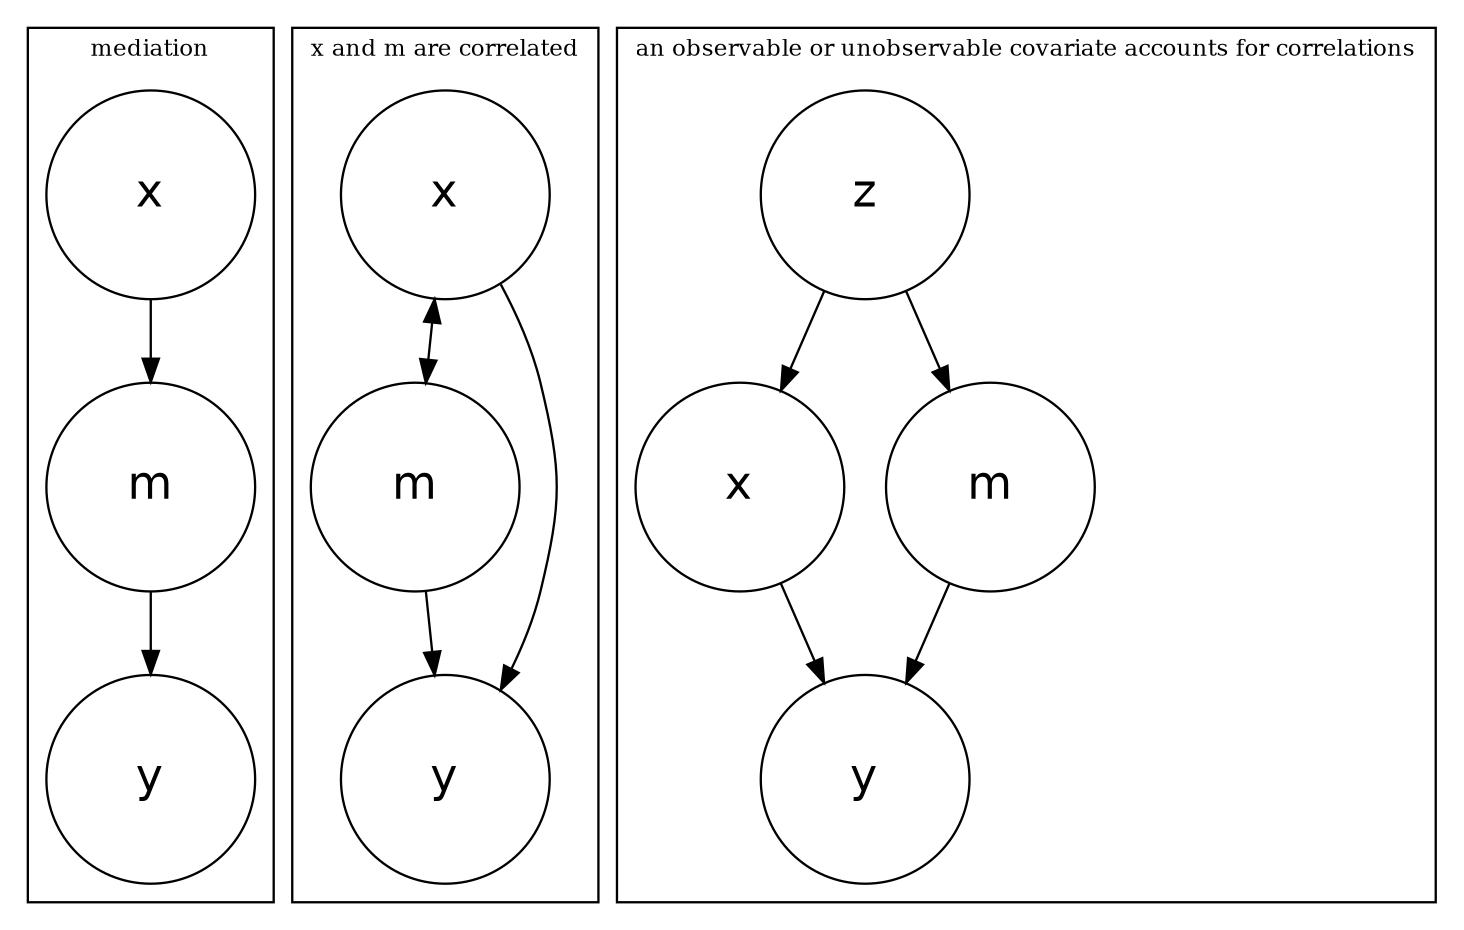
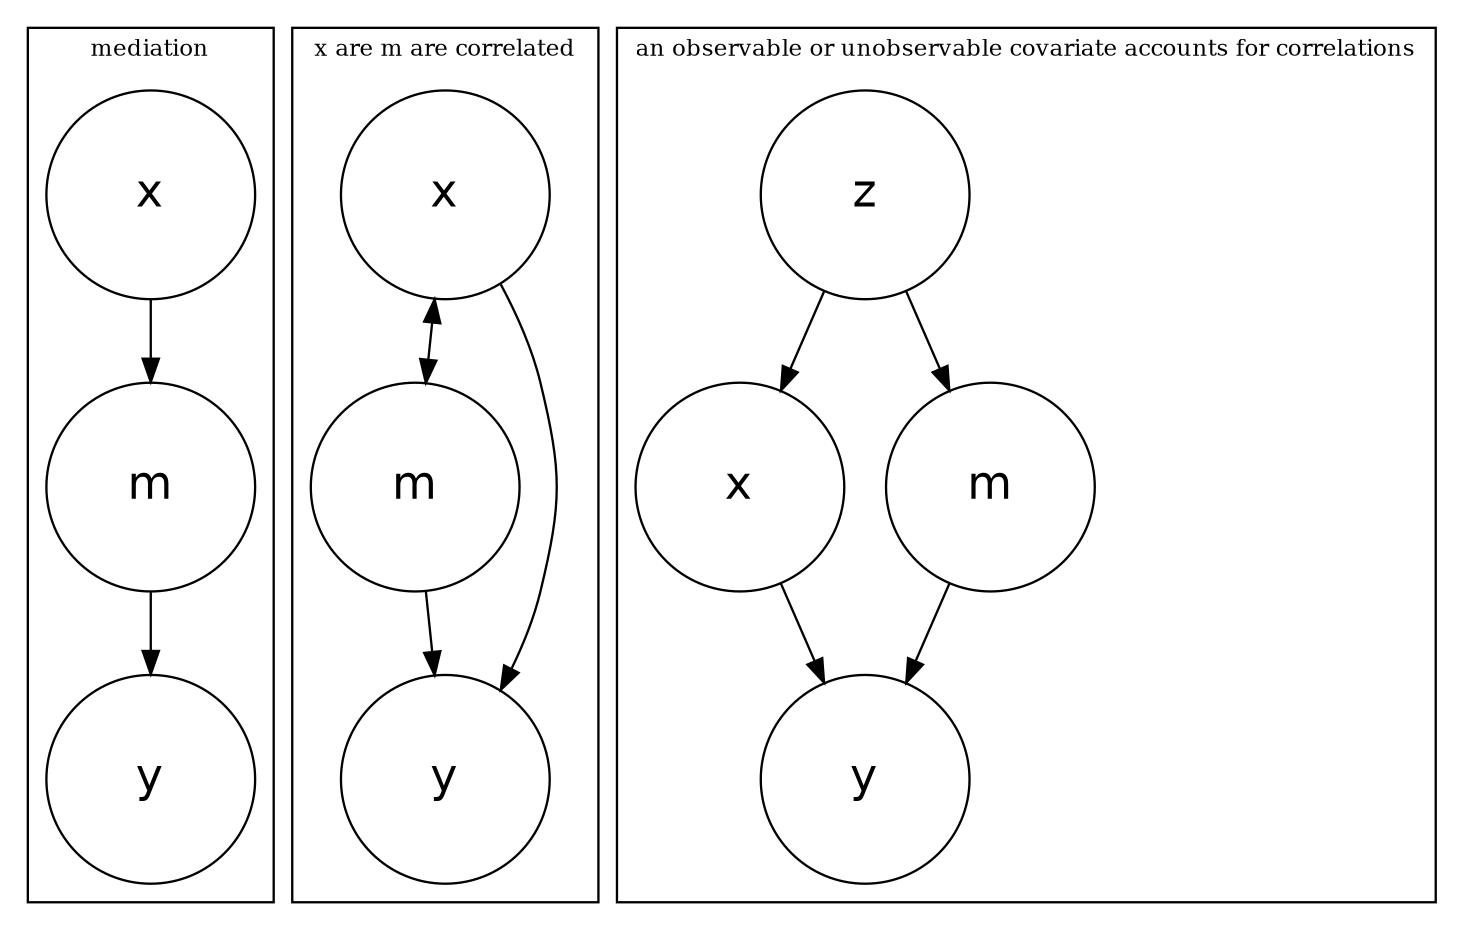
(445, 50) -> (445, 50)
